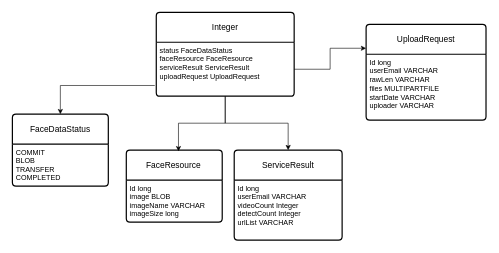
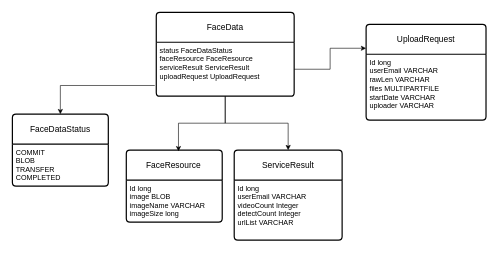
(225, 27) -> (225, 27)
